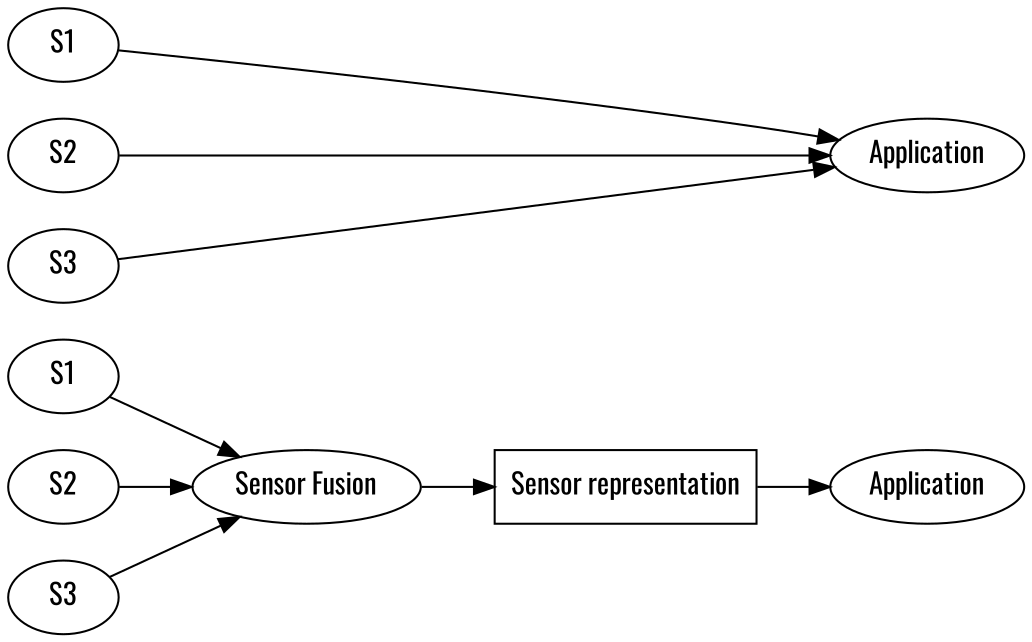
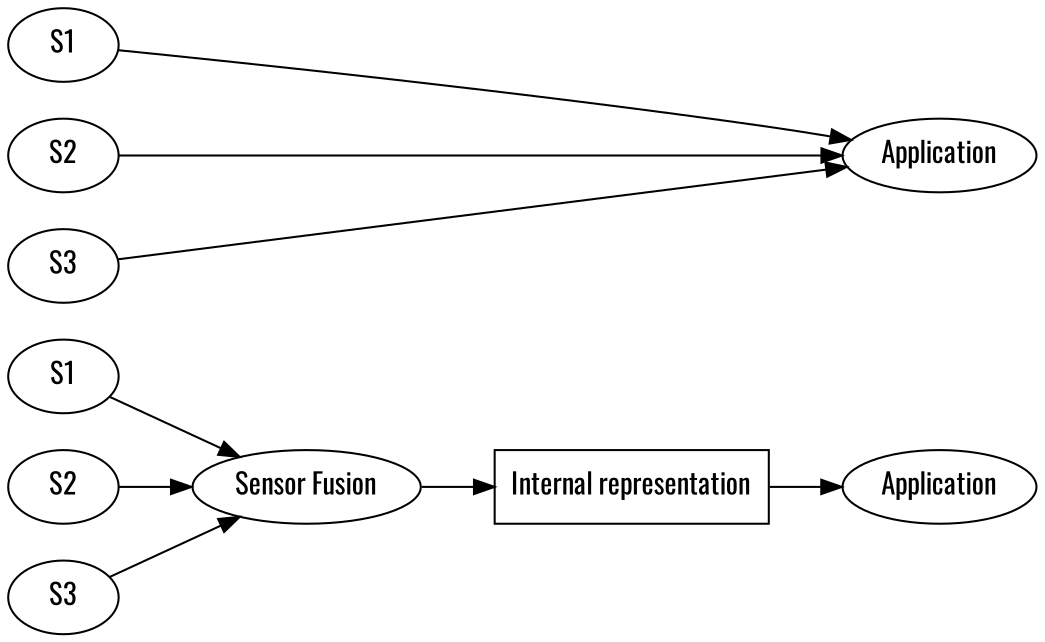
(626, 487) -> (632, 487)
